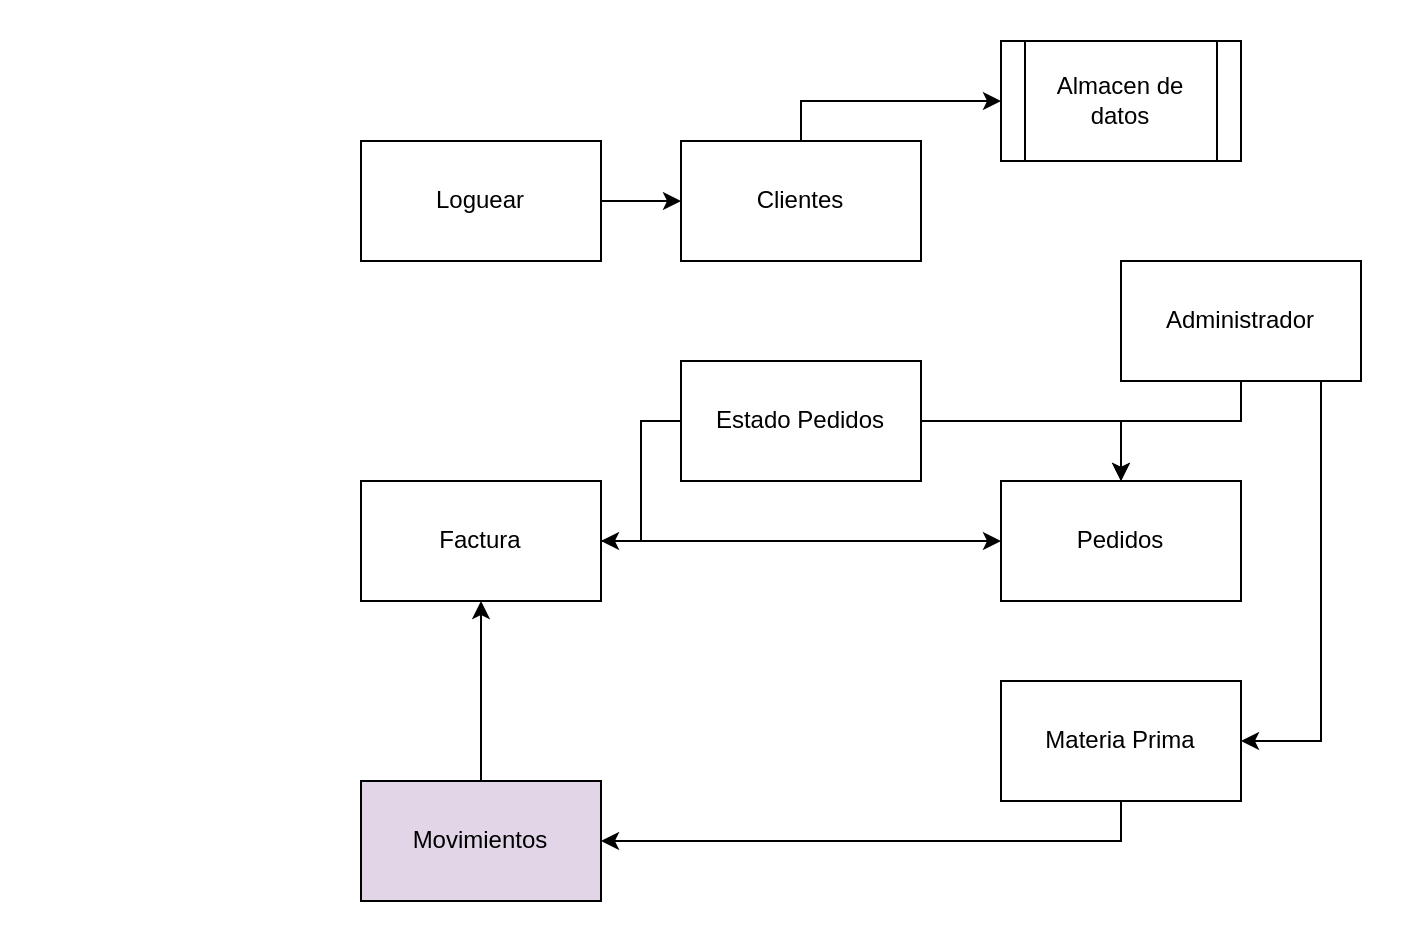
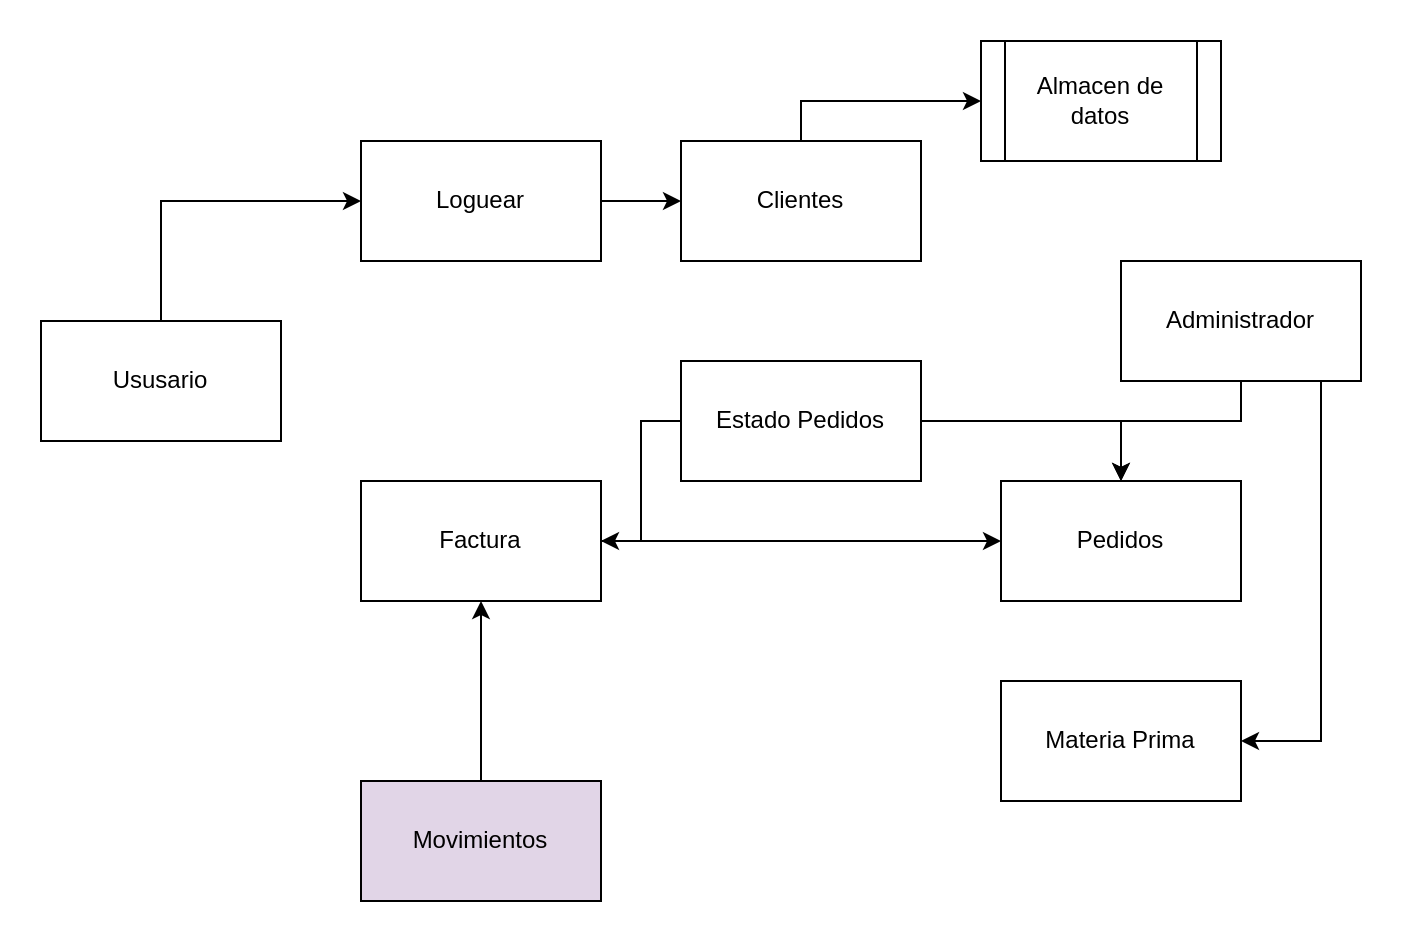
(1121, 101) -> (1101, 101)
none -> (194, 201)
none -> (161, 381)
(888, 841) -> none
